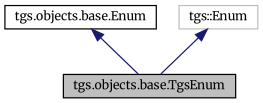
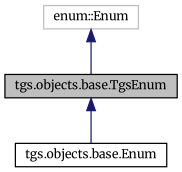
(218, 17) -> (91, 17)
(119, 56) -> (91, 127)
